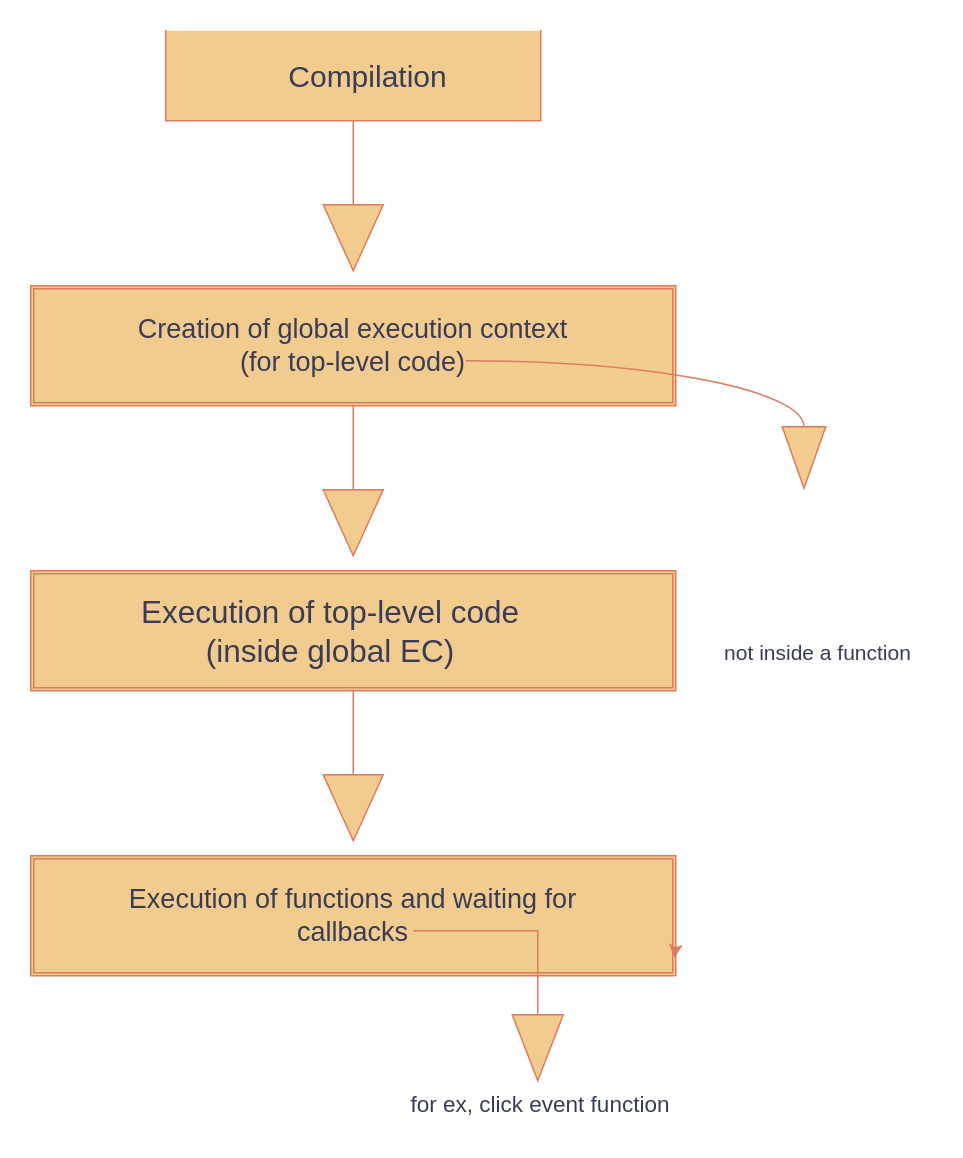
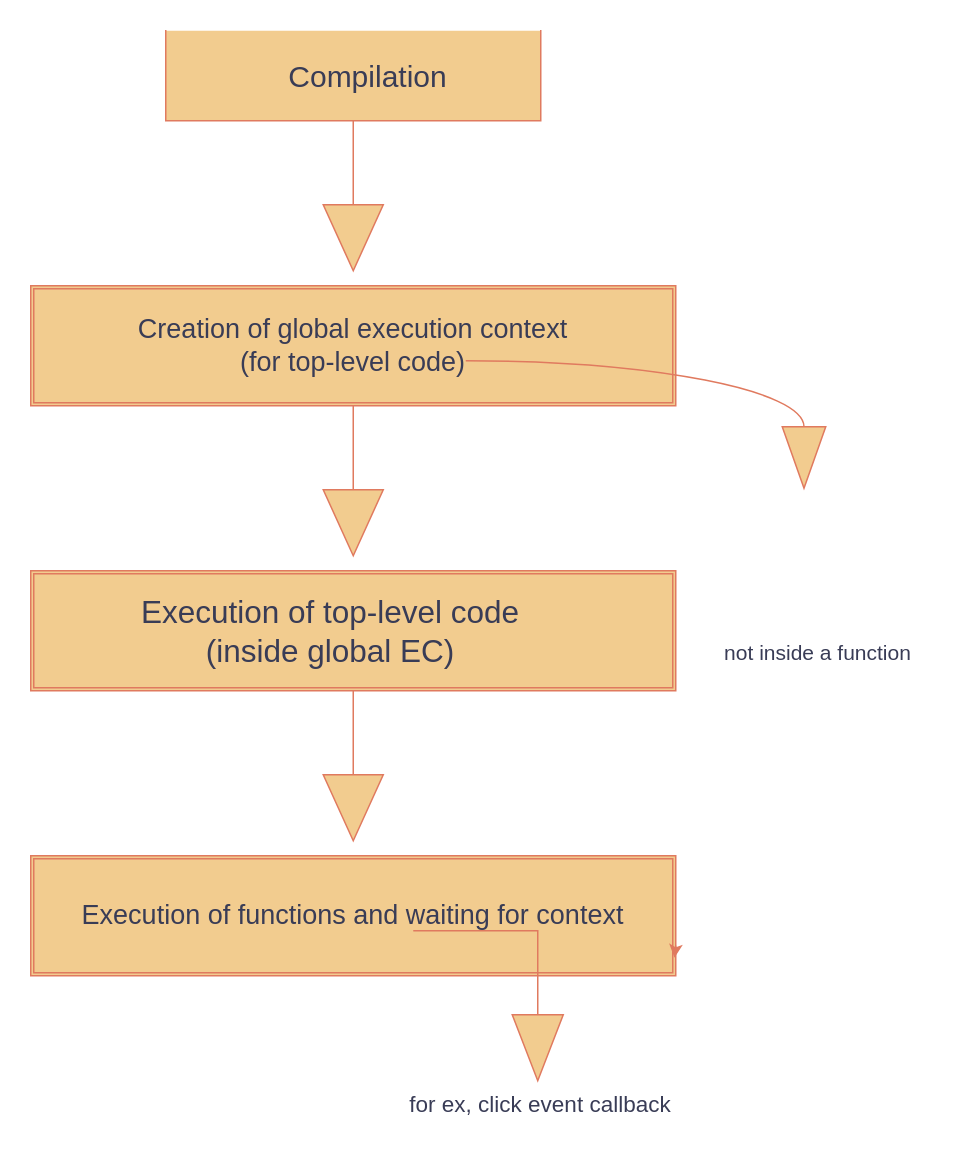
(353, 916) -> (353, 916)
(541, 1103) -> (541, 1103)
